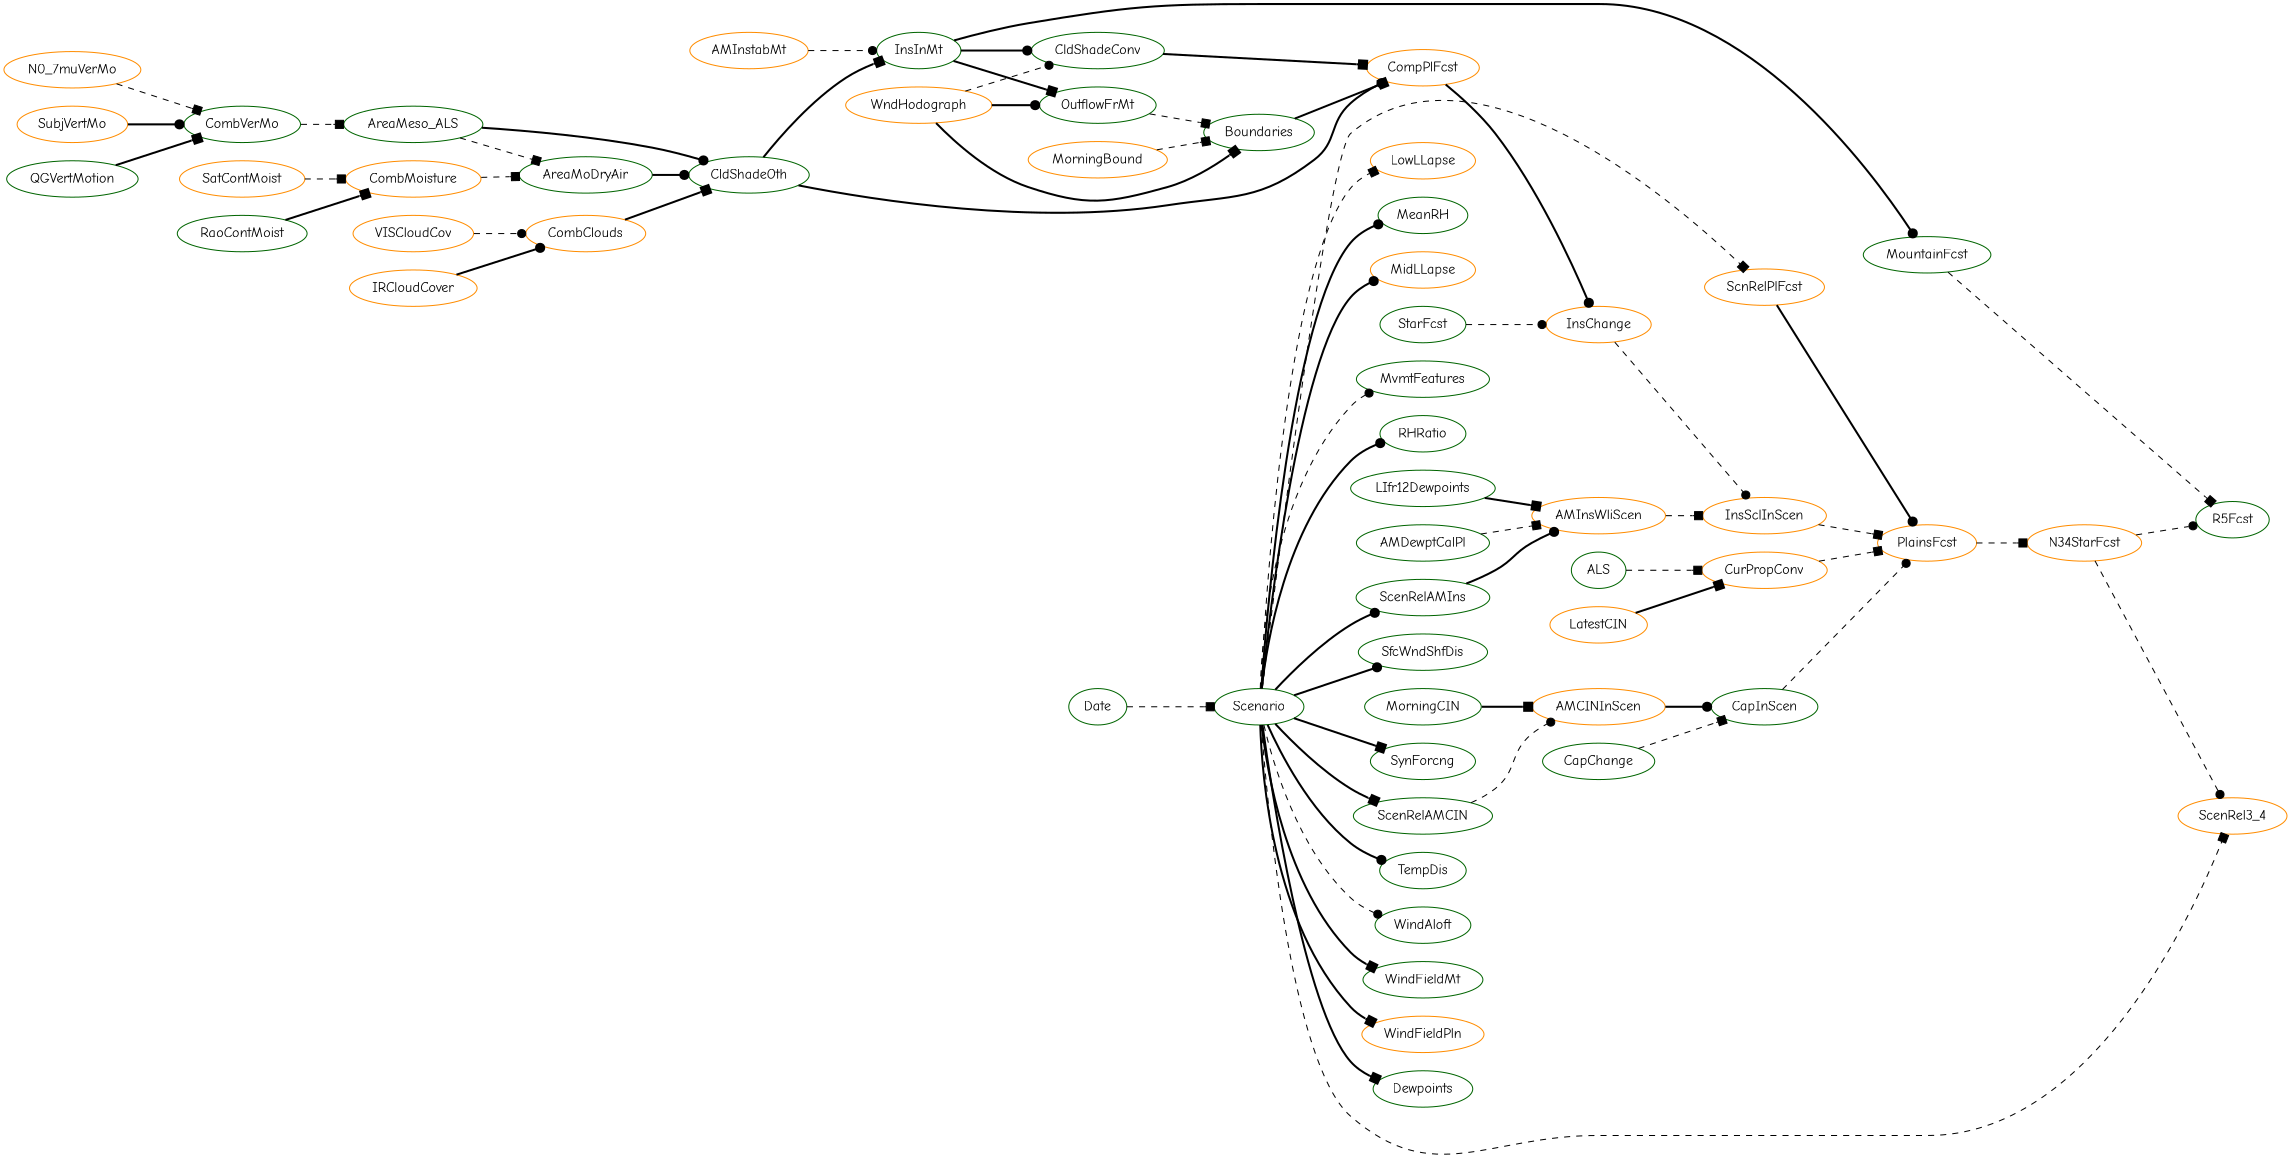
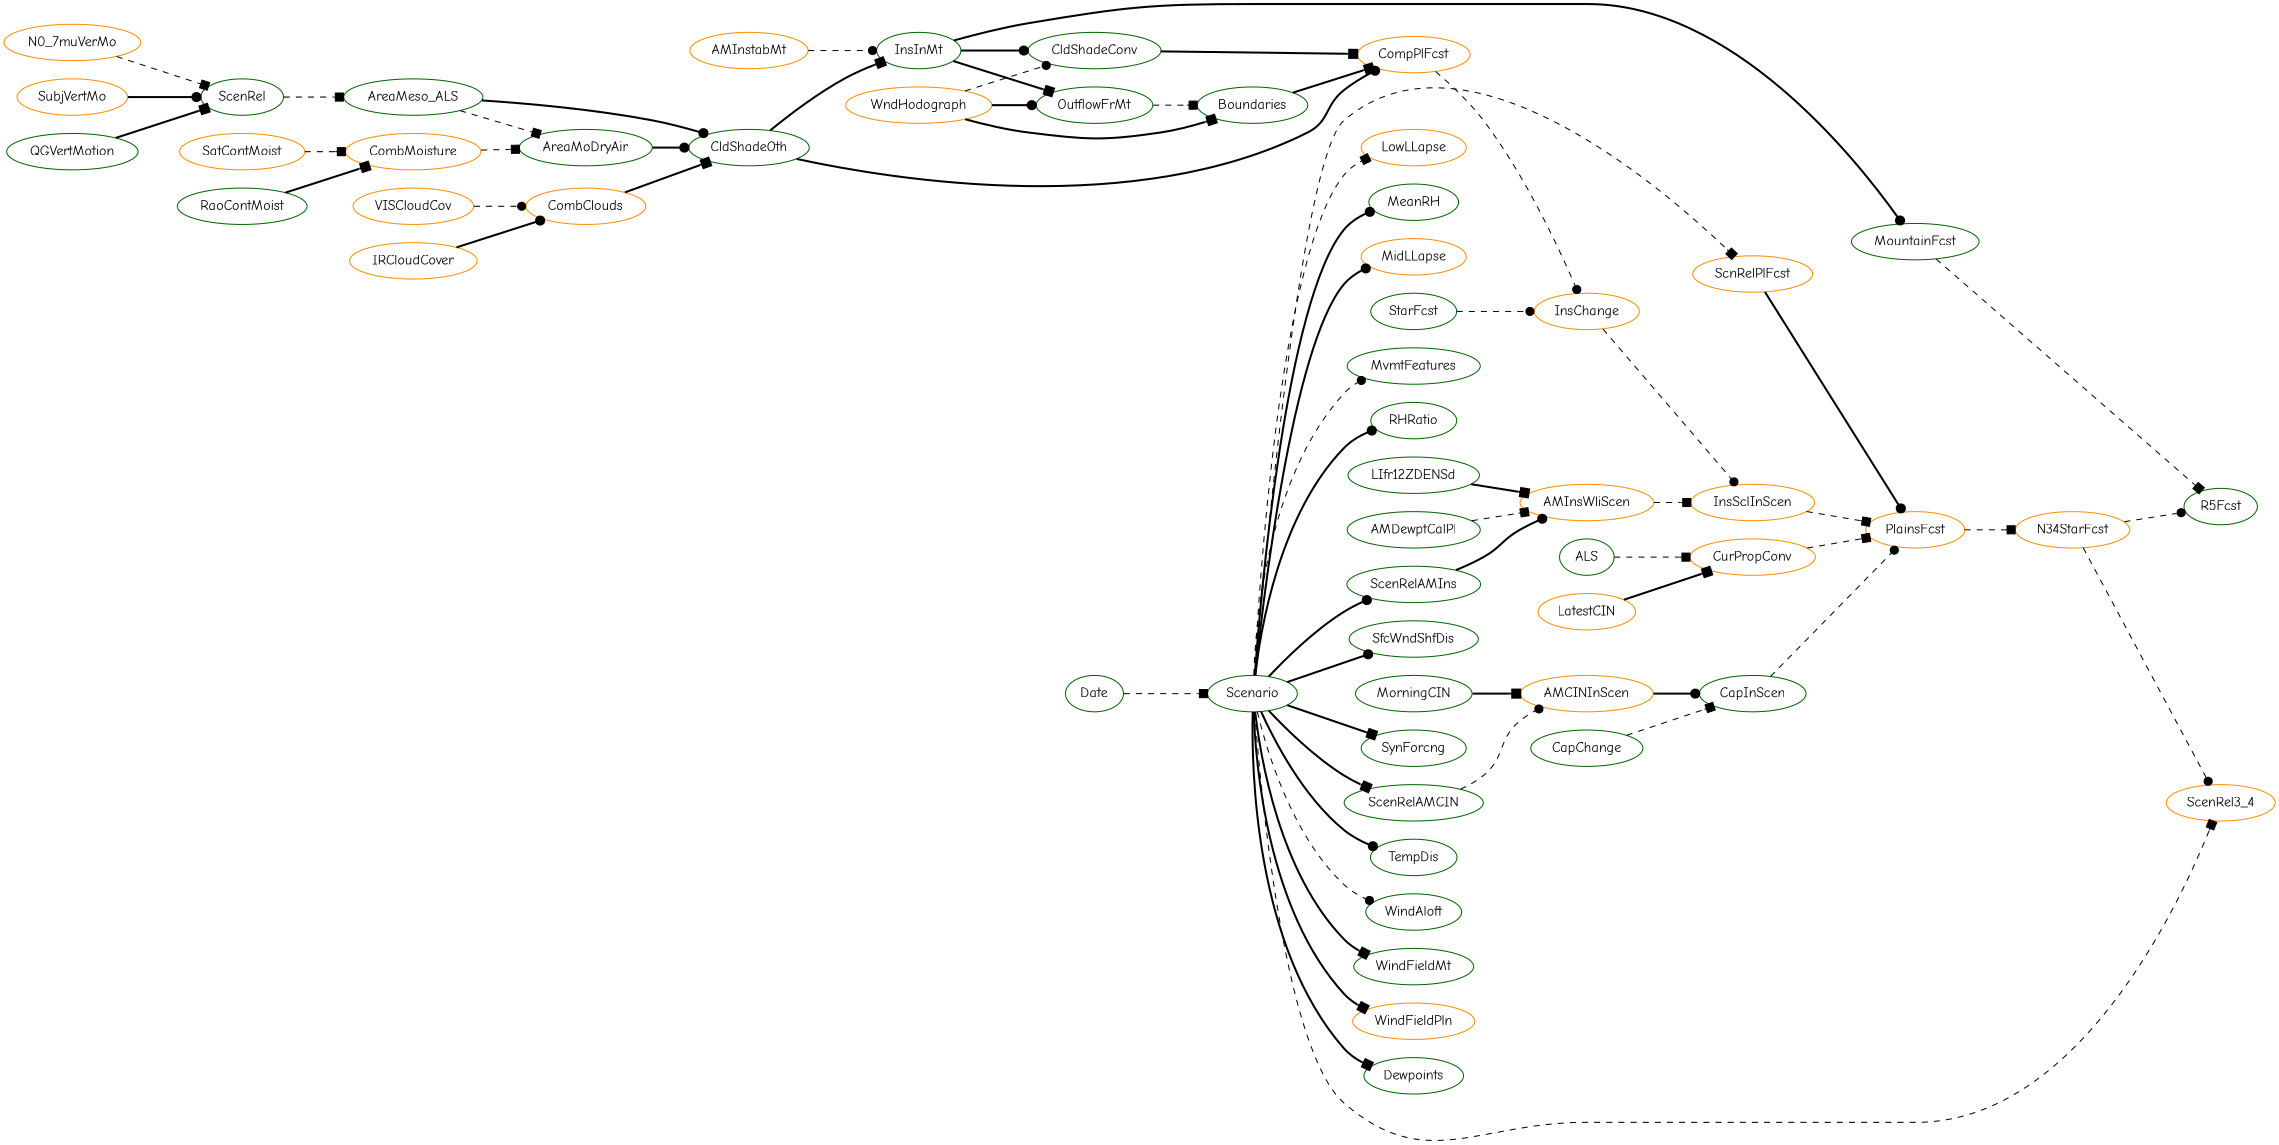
(242, 124) -> (242, 97)
(1098, 160) -> none
(1529, 183) -> (1517, 171)
(1423, 488) -> (1414, 475)
